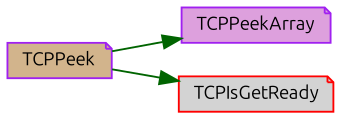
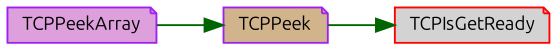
(137, 47) -> (180, 25)
